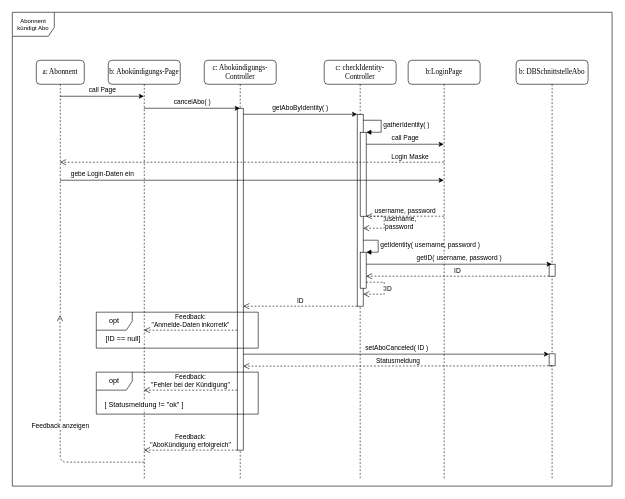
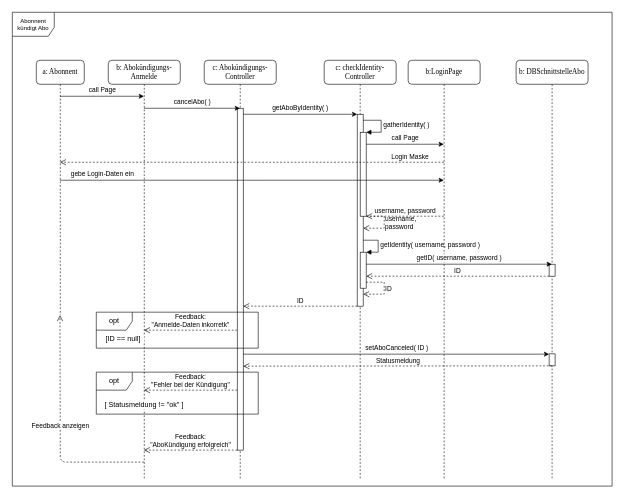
(144, 72) -> (144, 72)
